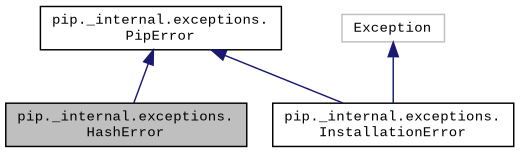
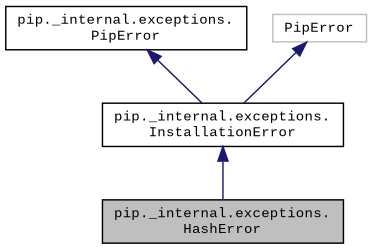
(393, 28) -> (320, 28)
(141, 83) -> (223, 181)
